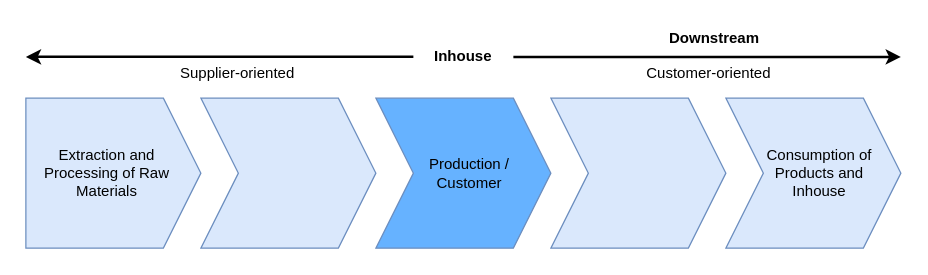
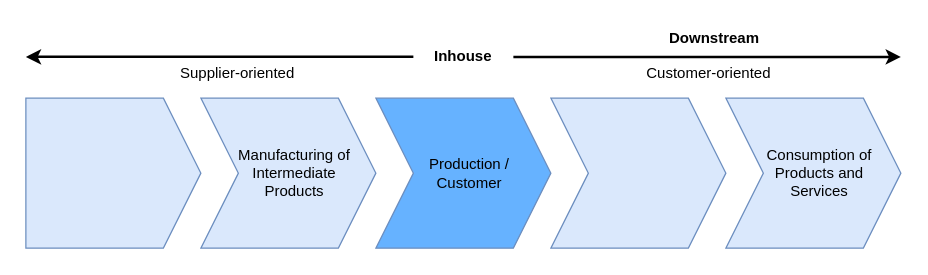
(107, 173) -> none
none -> (294, 173)
(819, 173) -> (819, 173)
